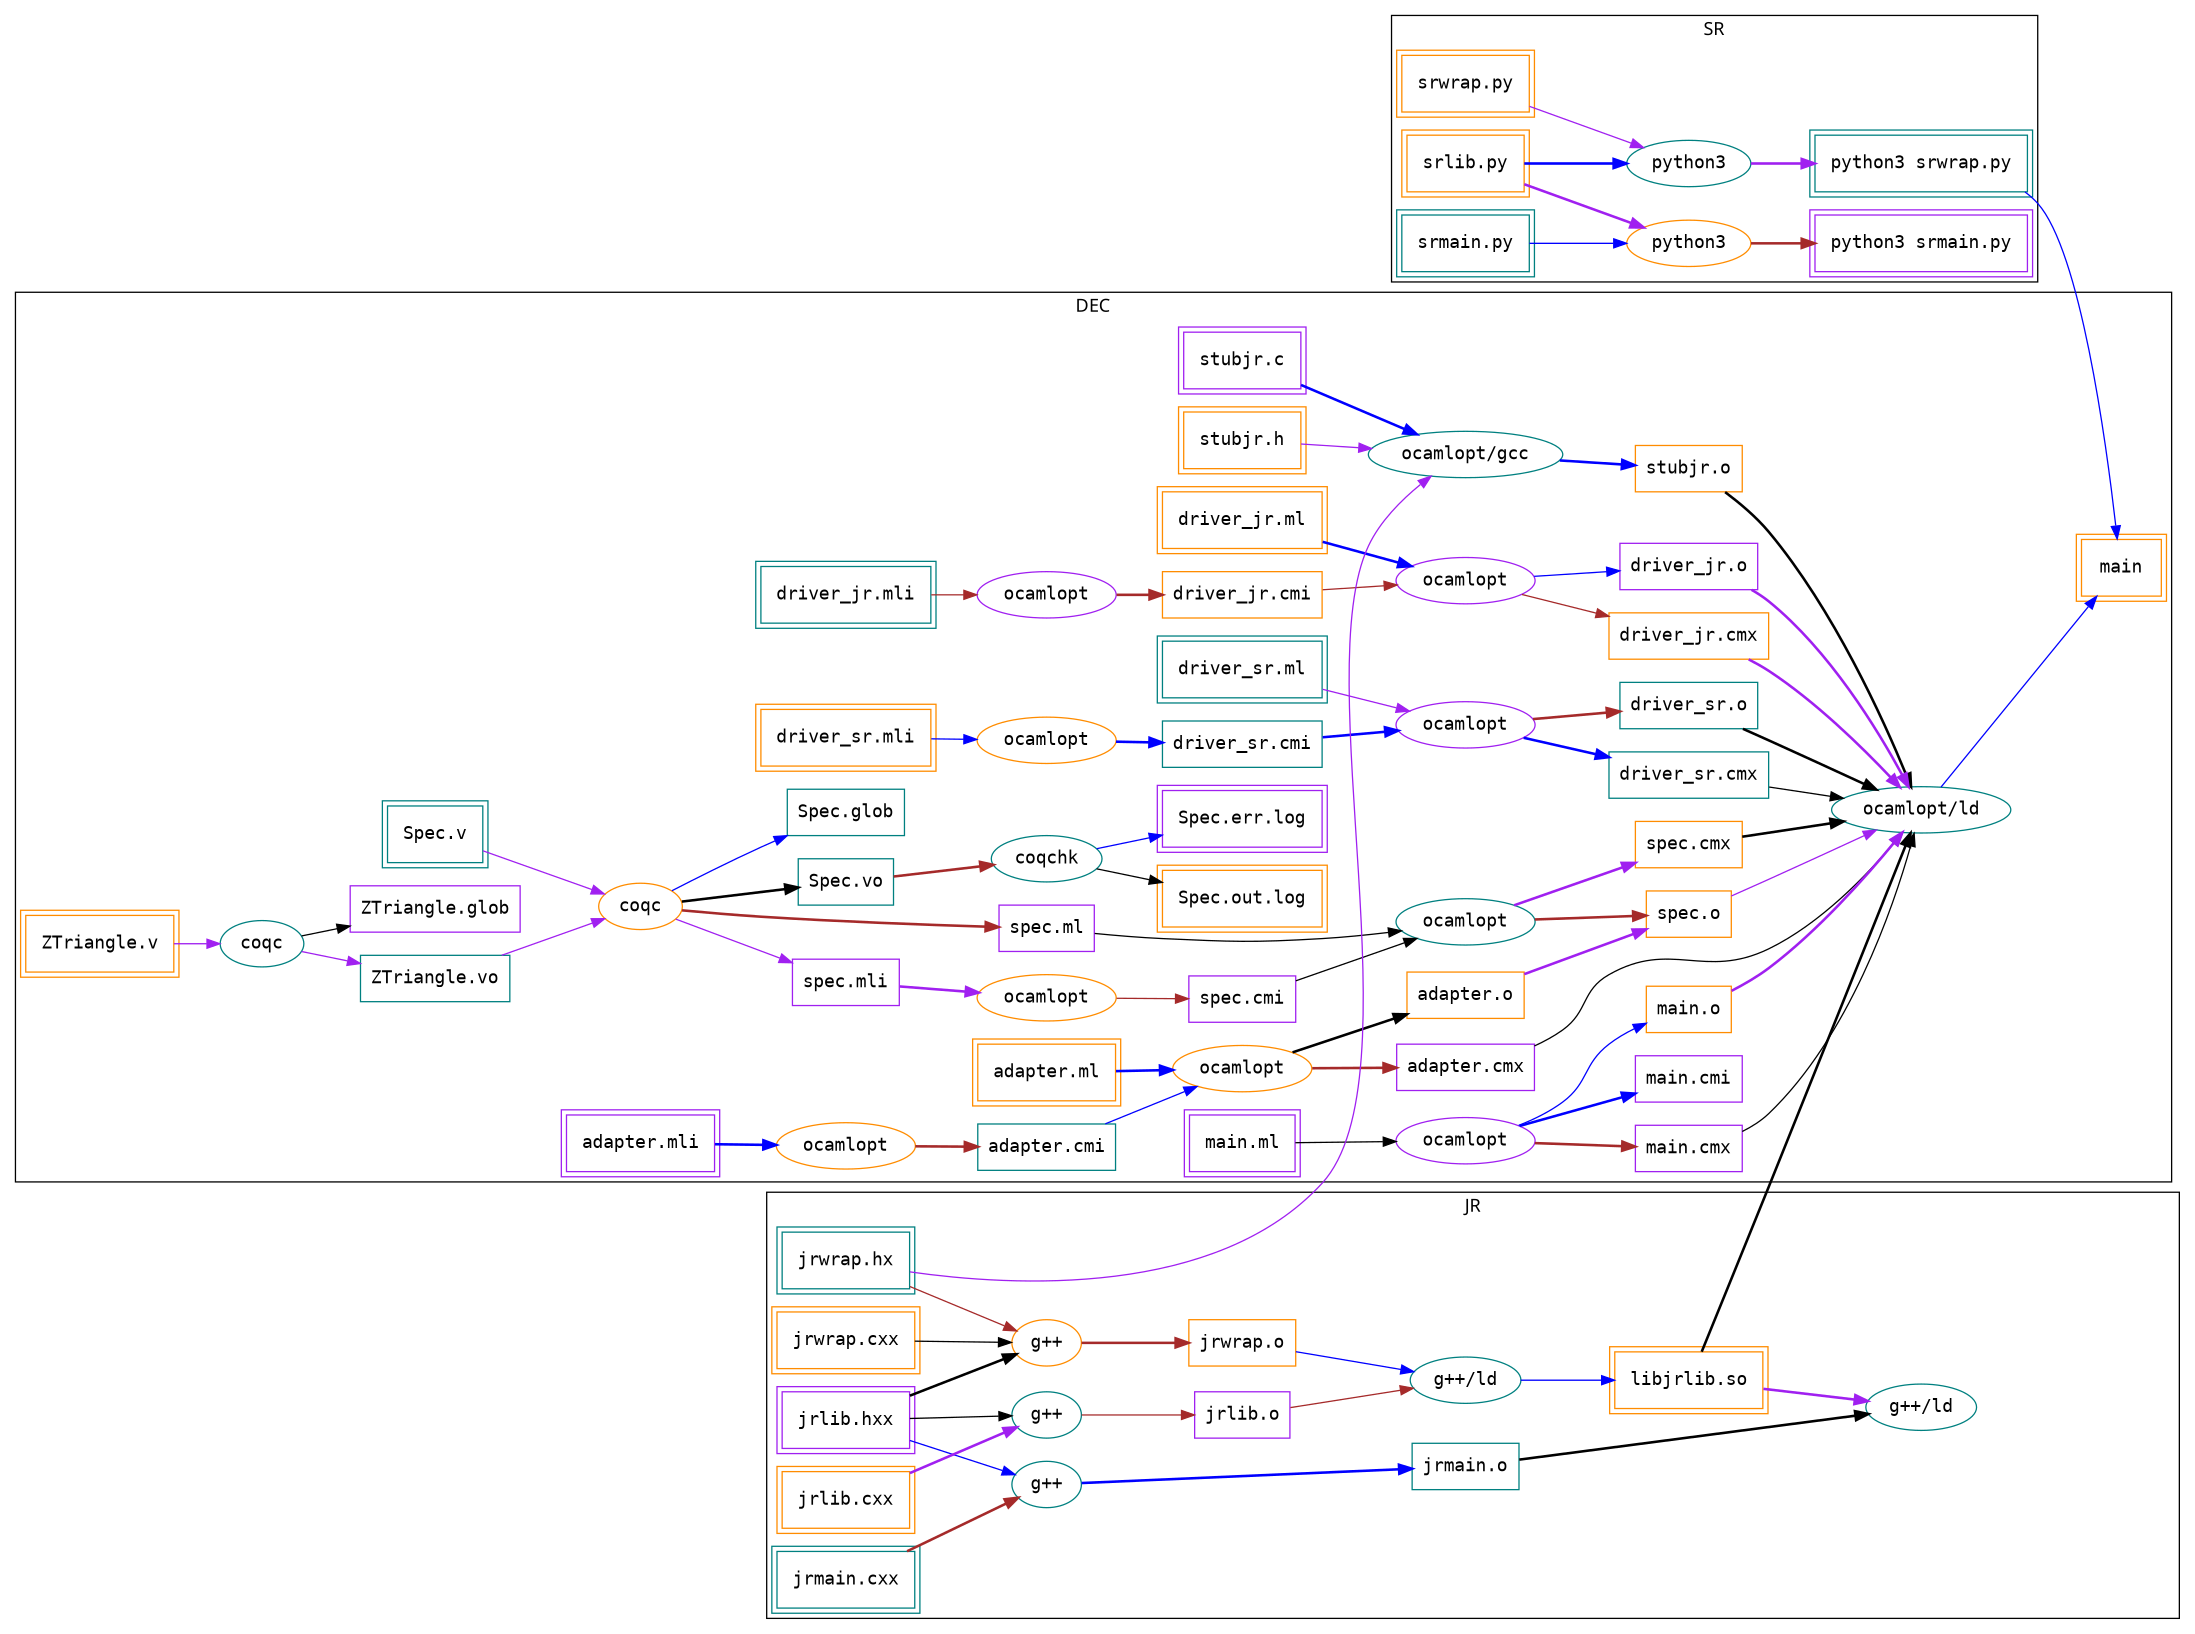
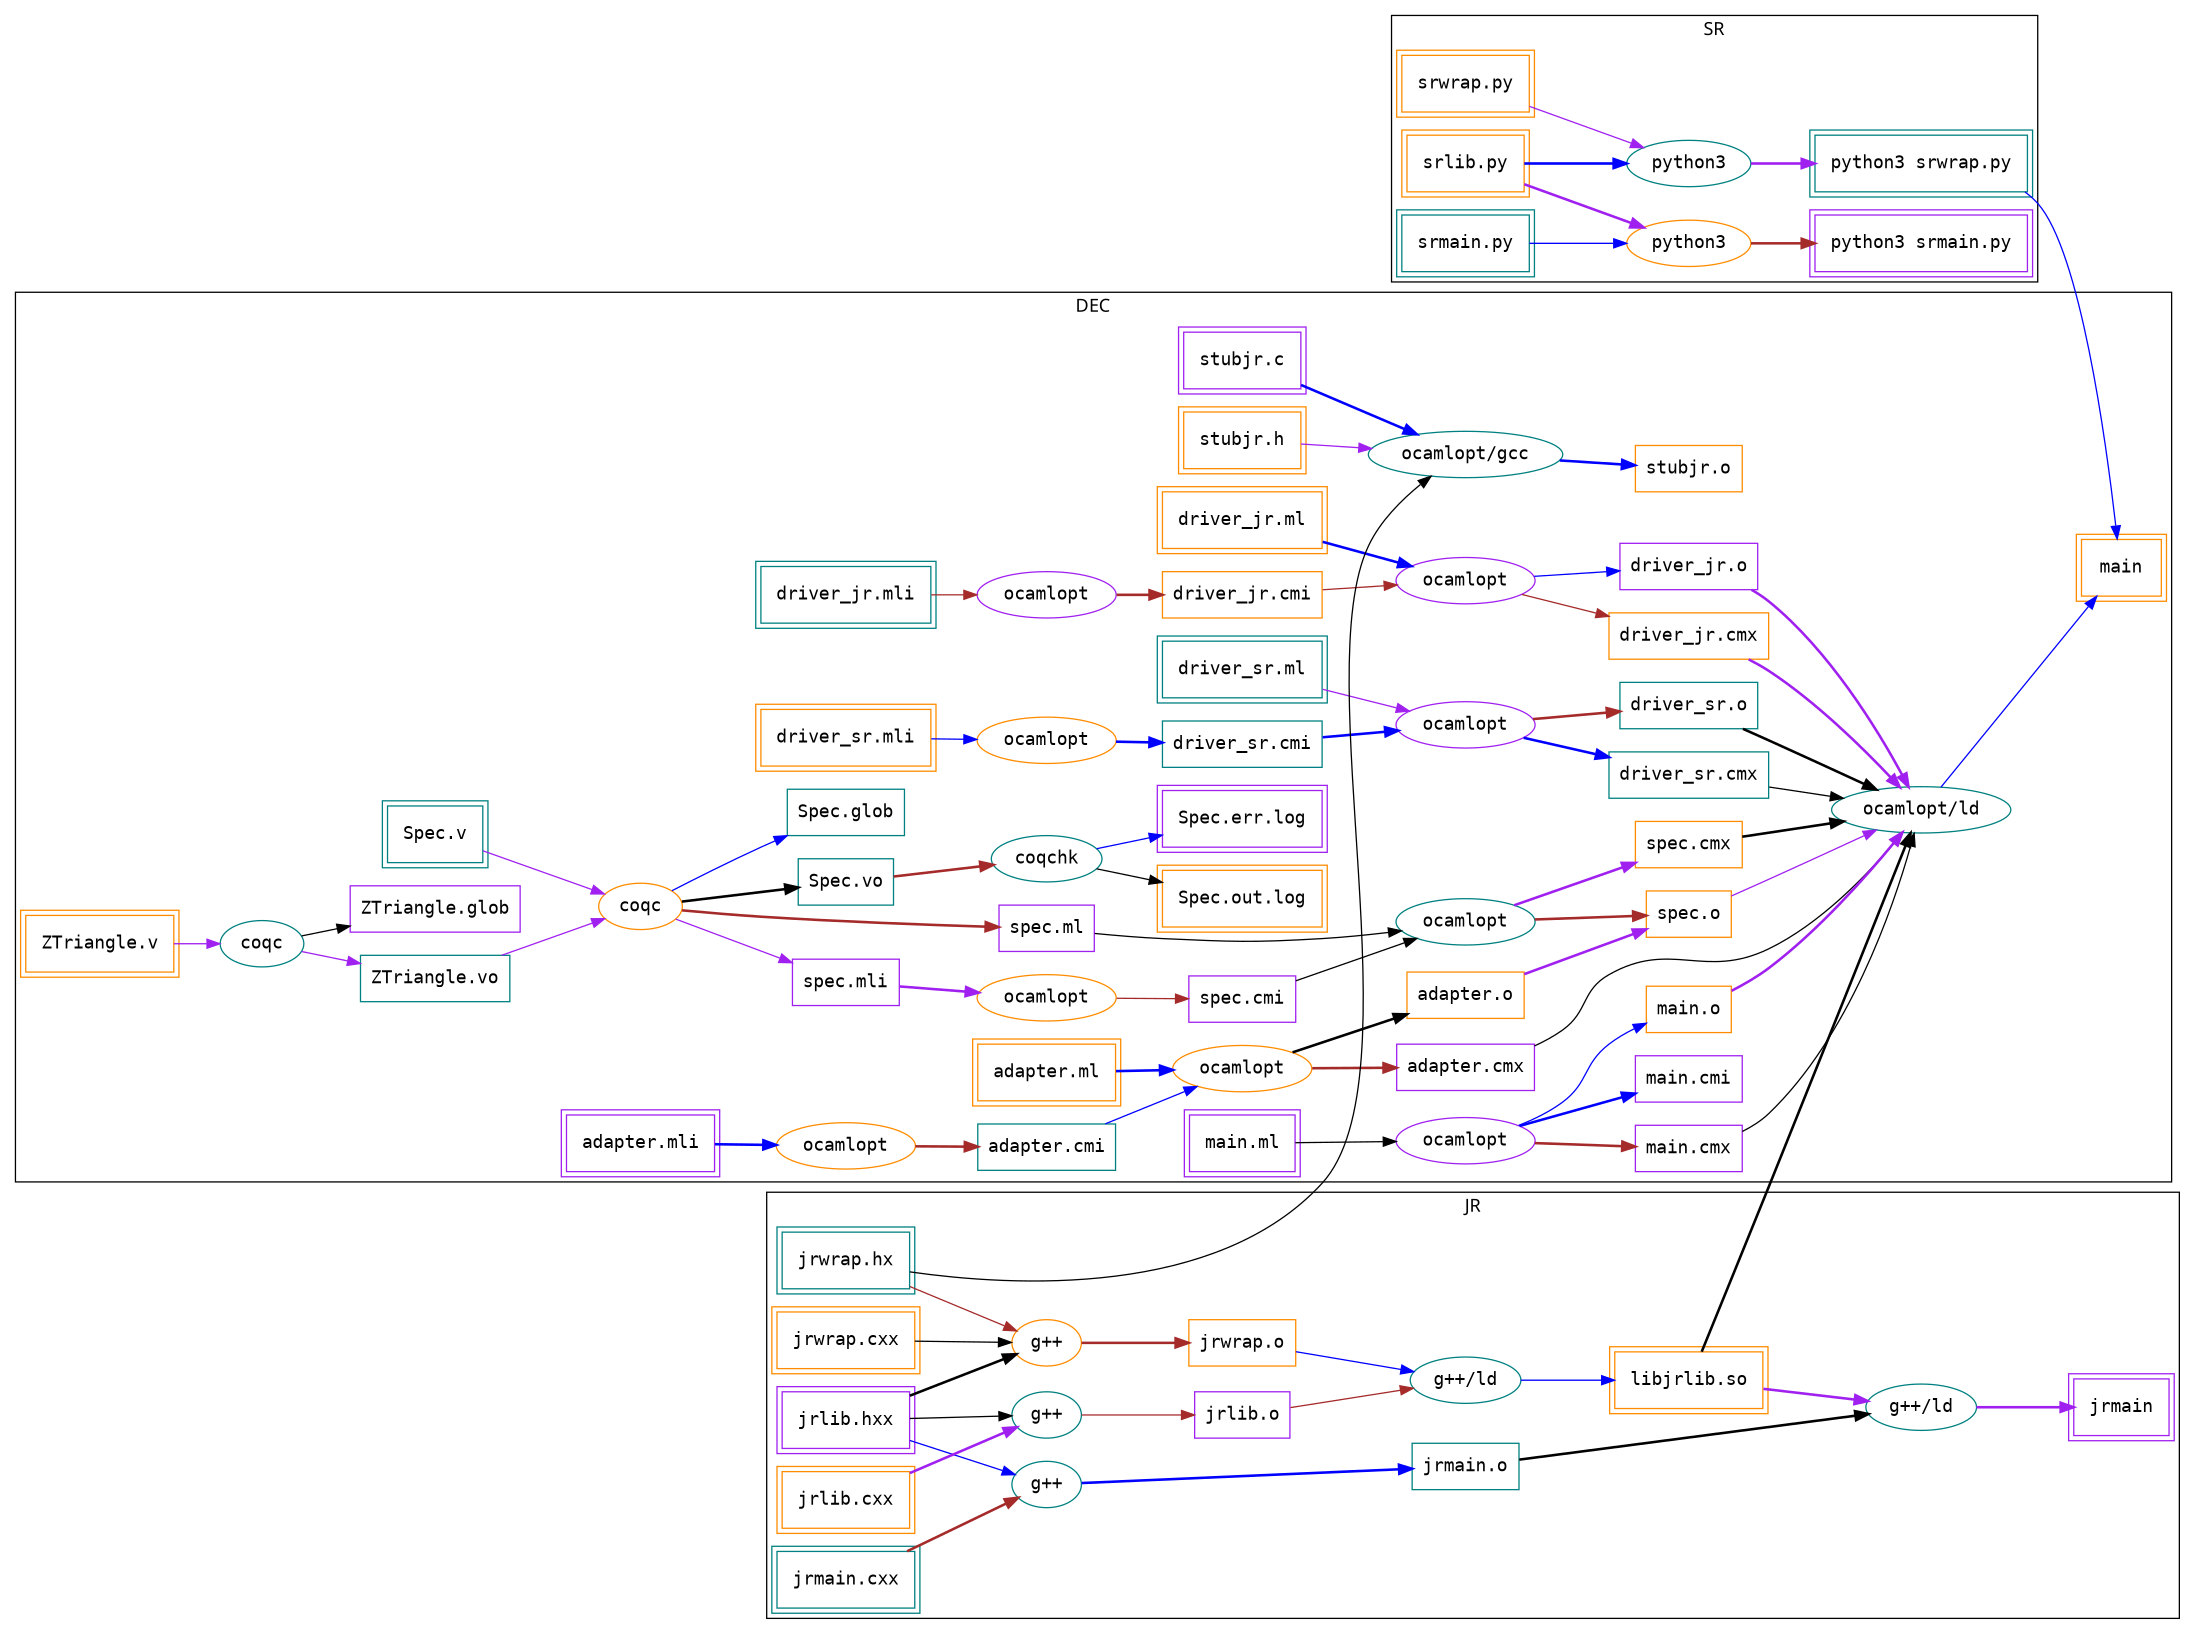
(1831, 623) -> none
(1361, 1045) -> (1361, 1045)
none -> (2121, 1407)
